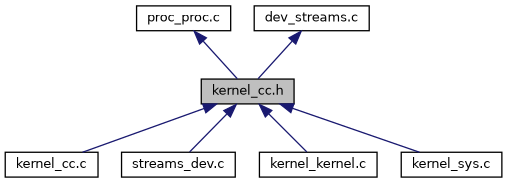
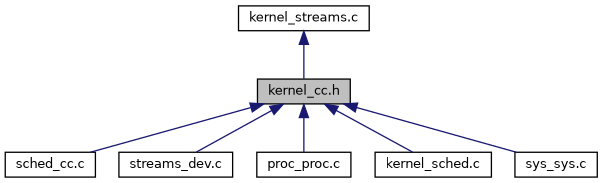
(312, 18) -> (304, 18)
(220, 60) -> (304, 135)
(52, 165) -> (50, 165)
(318, 165) -> (433, 165)
(452, 165) -> (556, 165)
